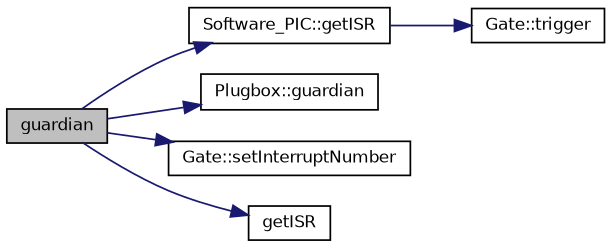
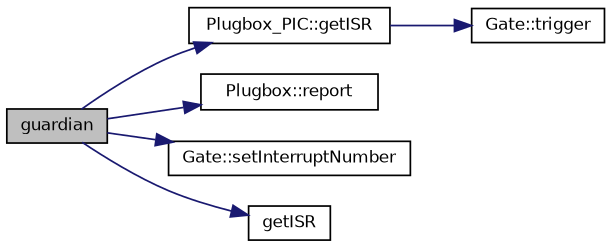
(289, 26) -> (289, 26)
(289, 92) -> (289, 92)
